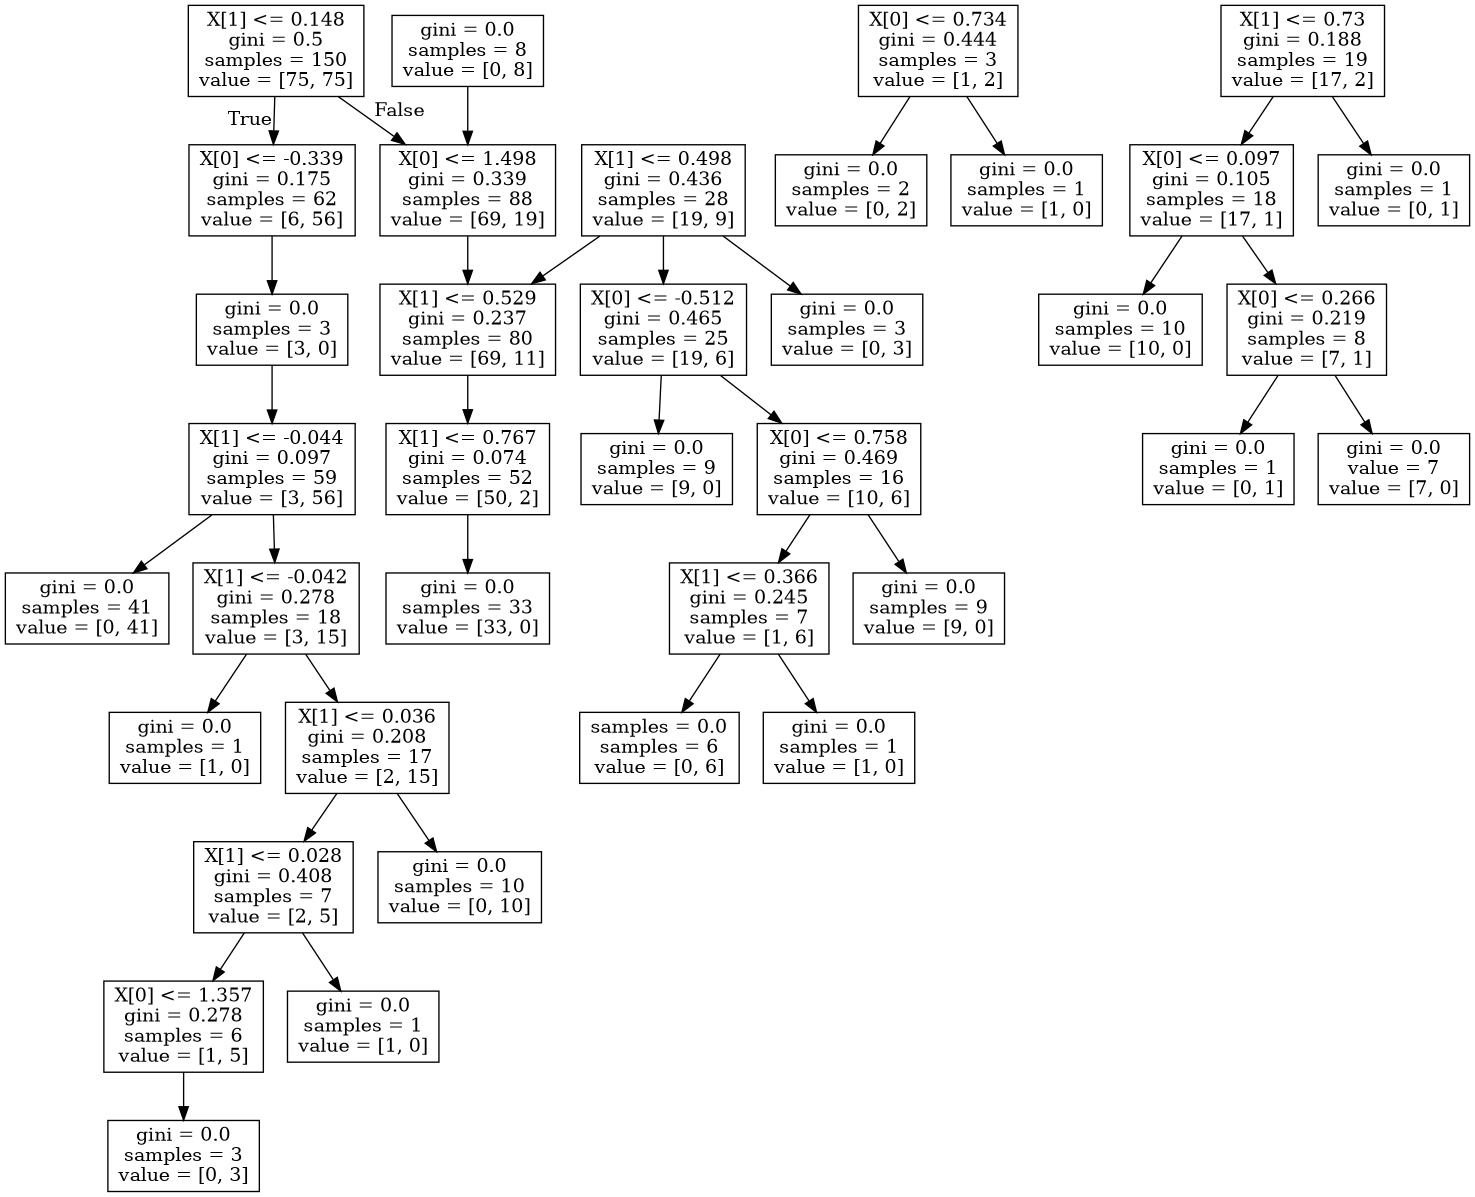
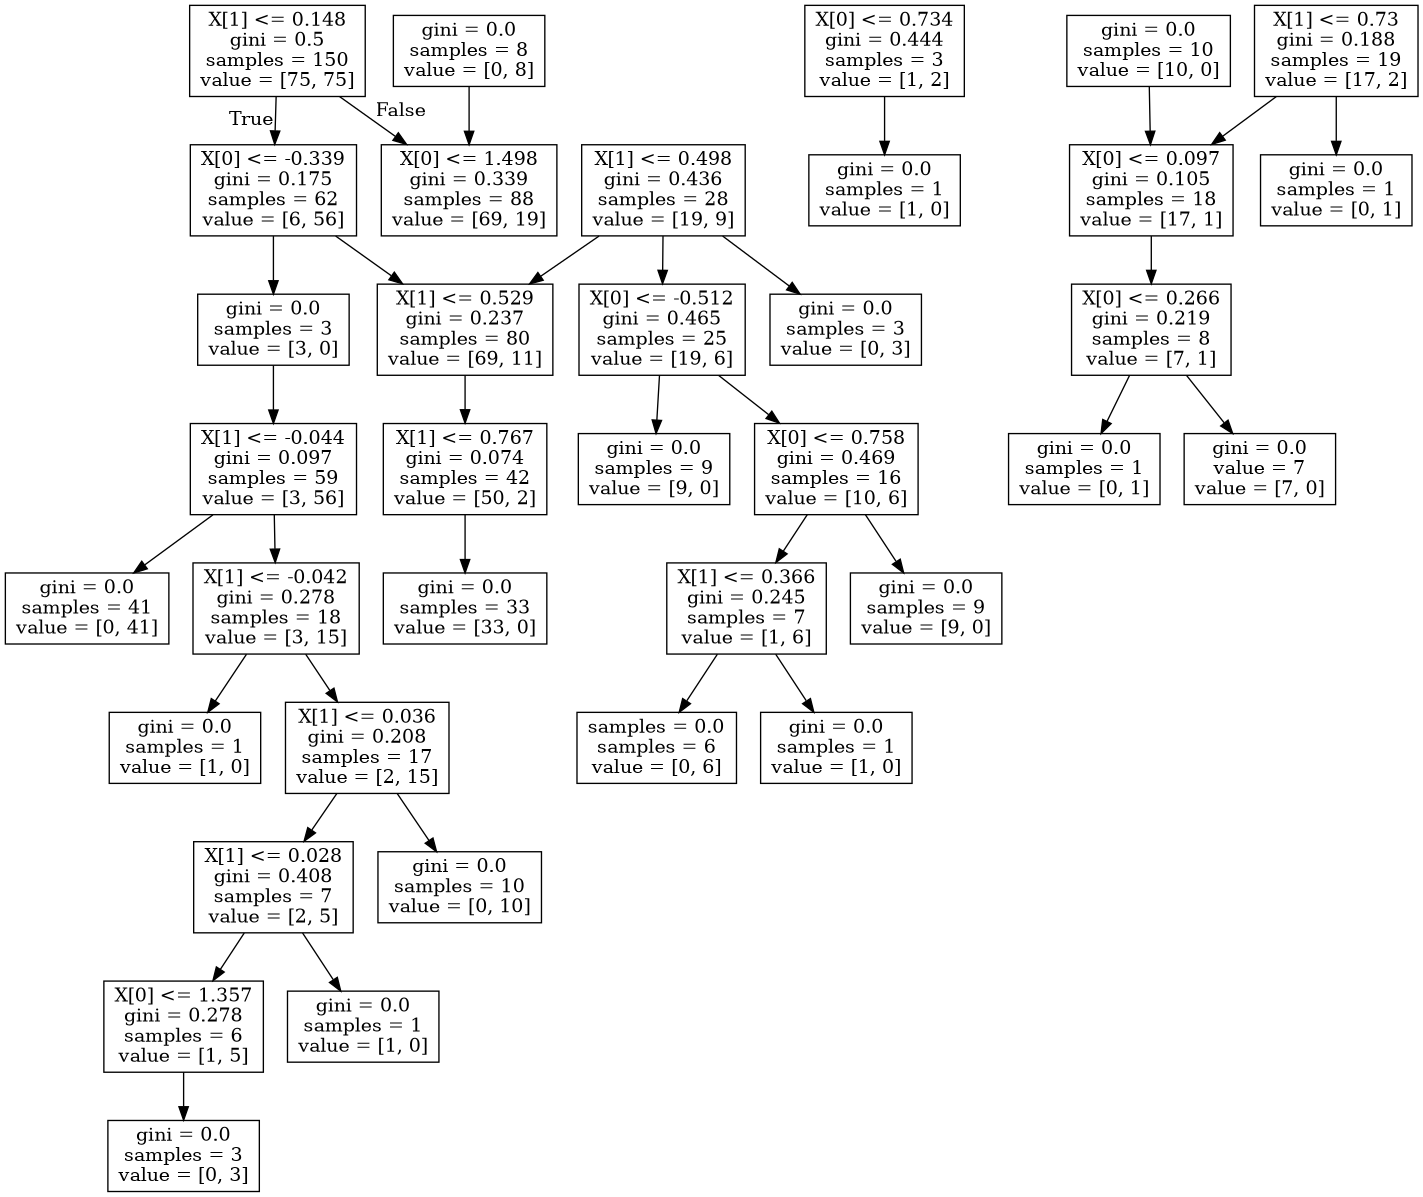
(851, 190) -> none
(468, 253) -> (363, 256)
(1166, 260) -> (1150, 109)
(468, 469) -> (465, 469)
